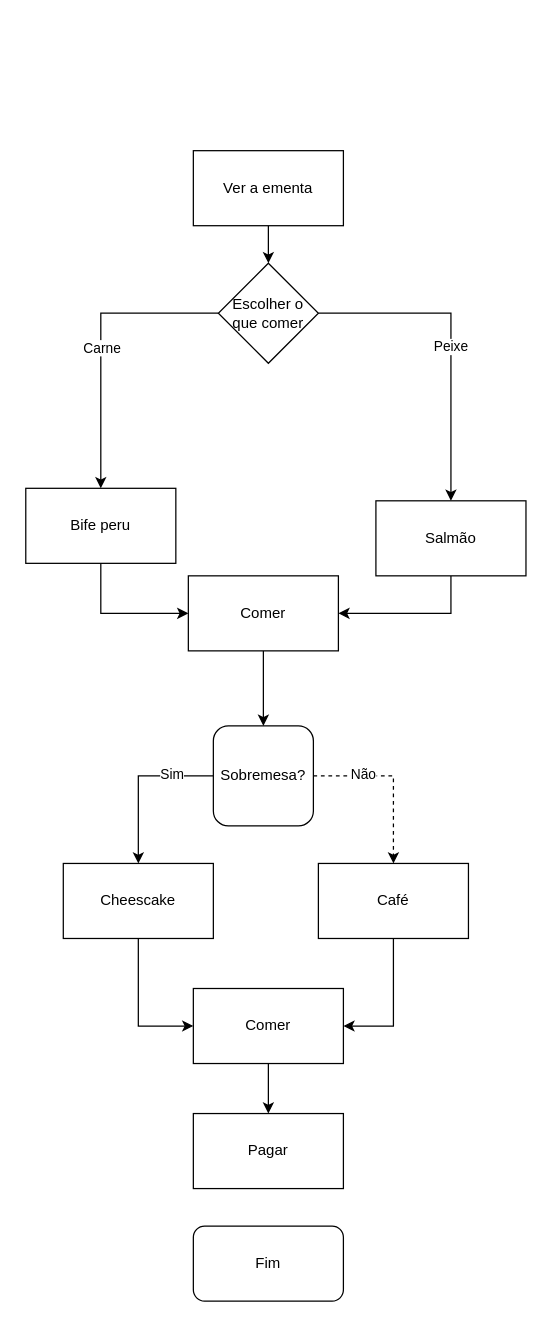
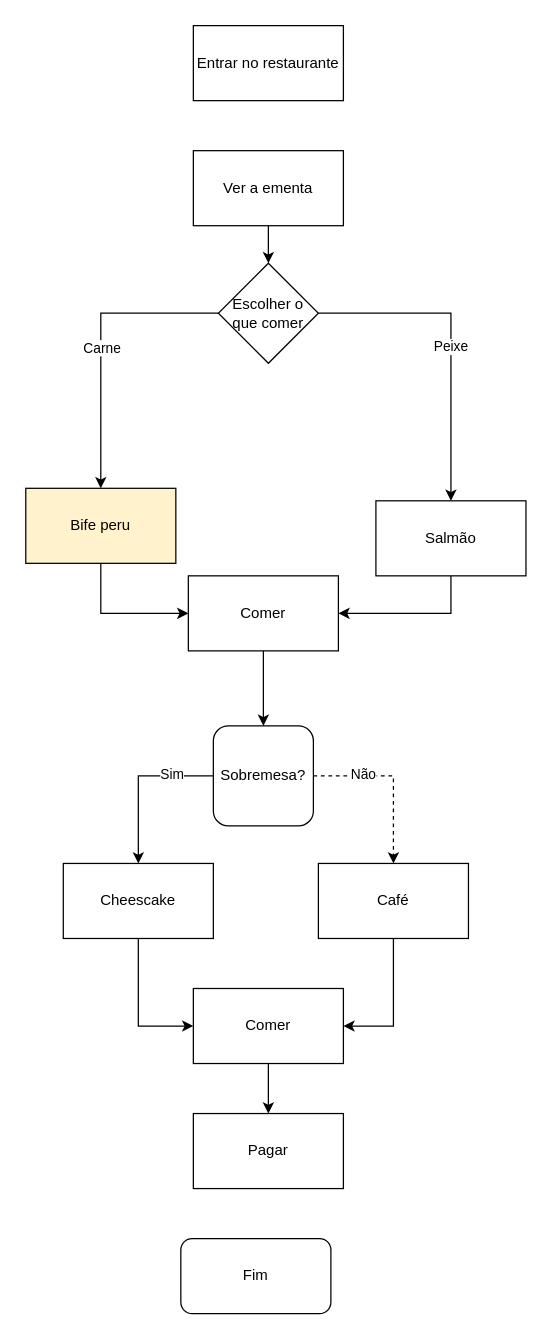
none -> (268, 63)
(101, 526) -> (101, 526)
(268, 1263) -> (256, 1276)
